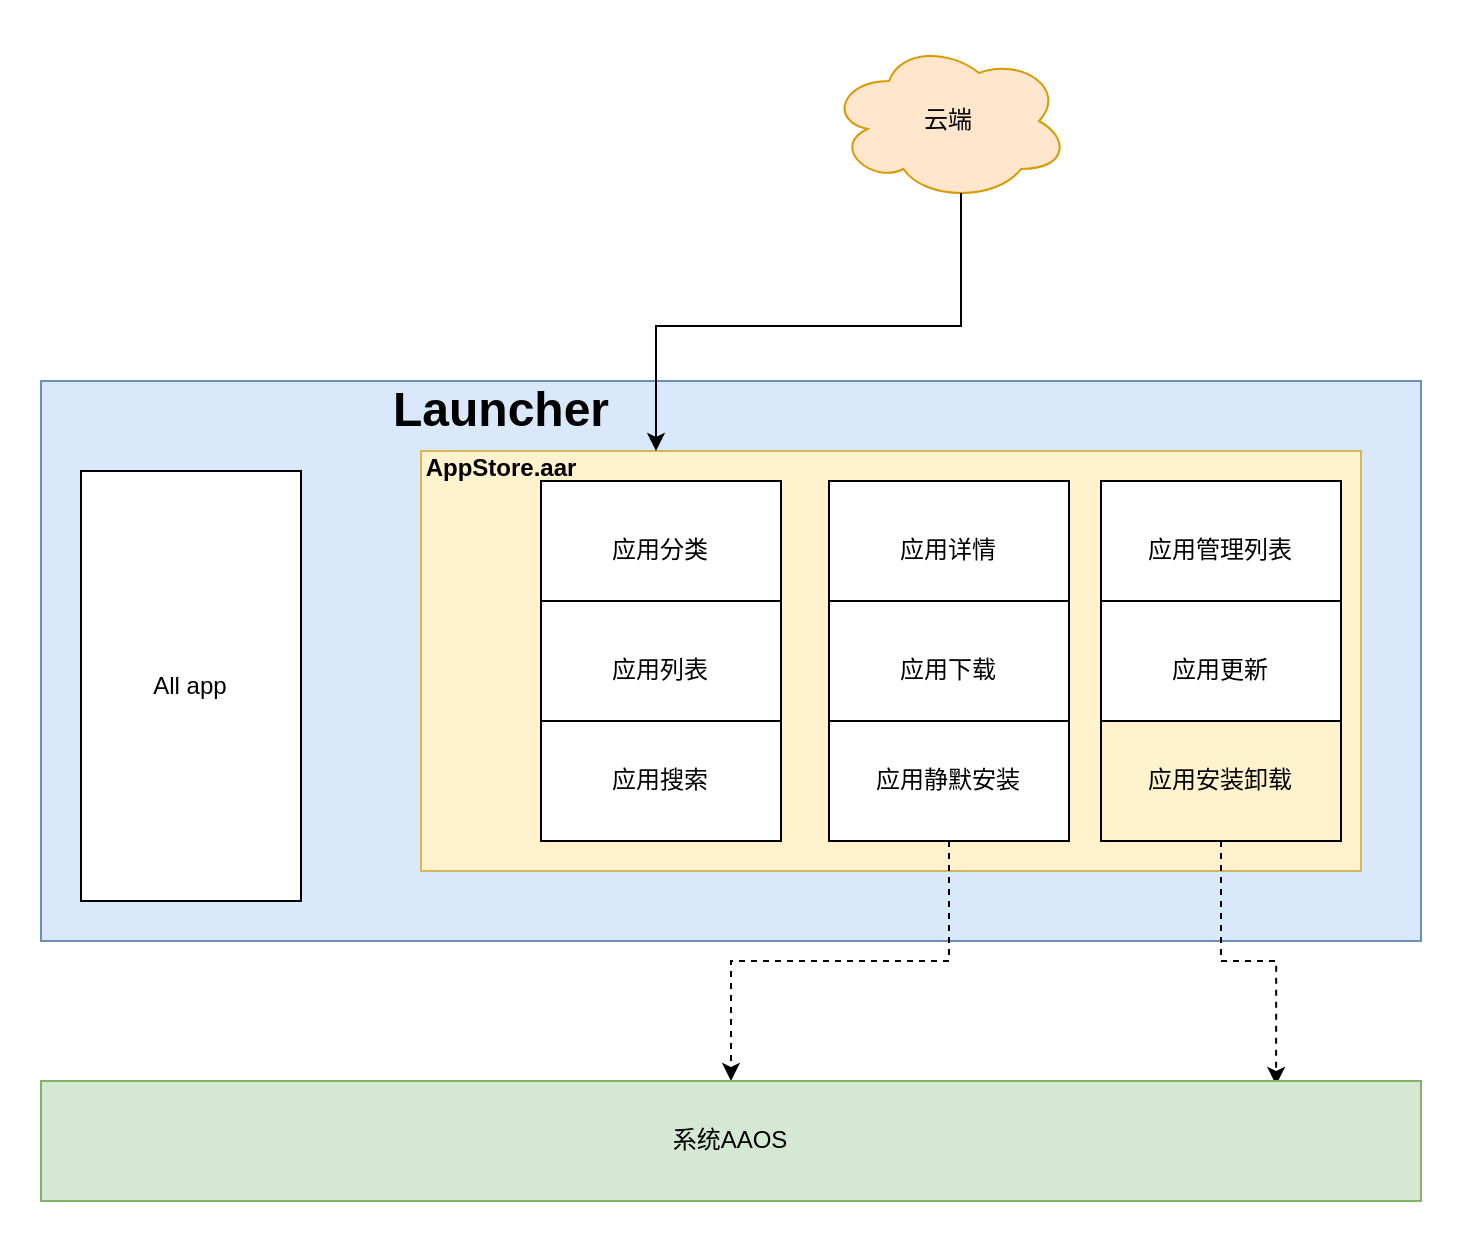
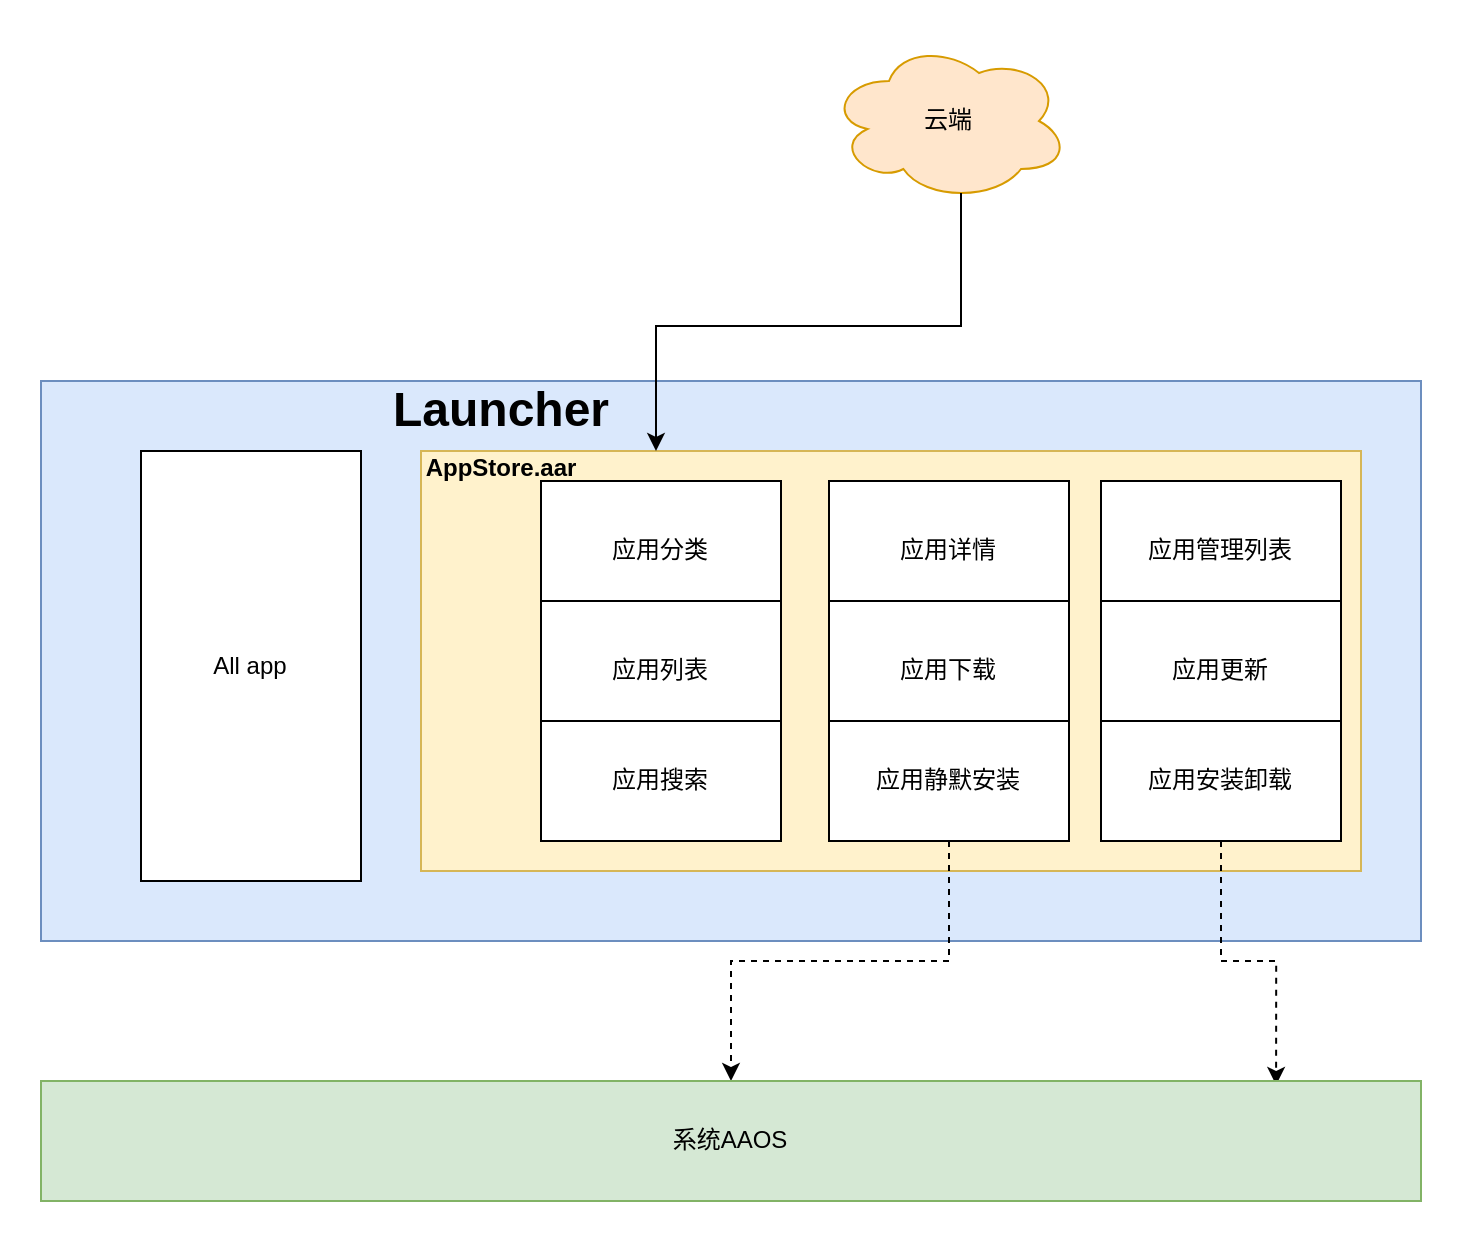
(191, 686) -> (251, 666)
(1221, 781) -> (1221, 781)
